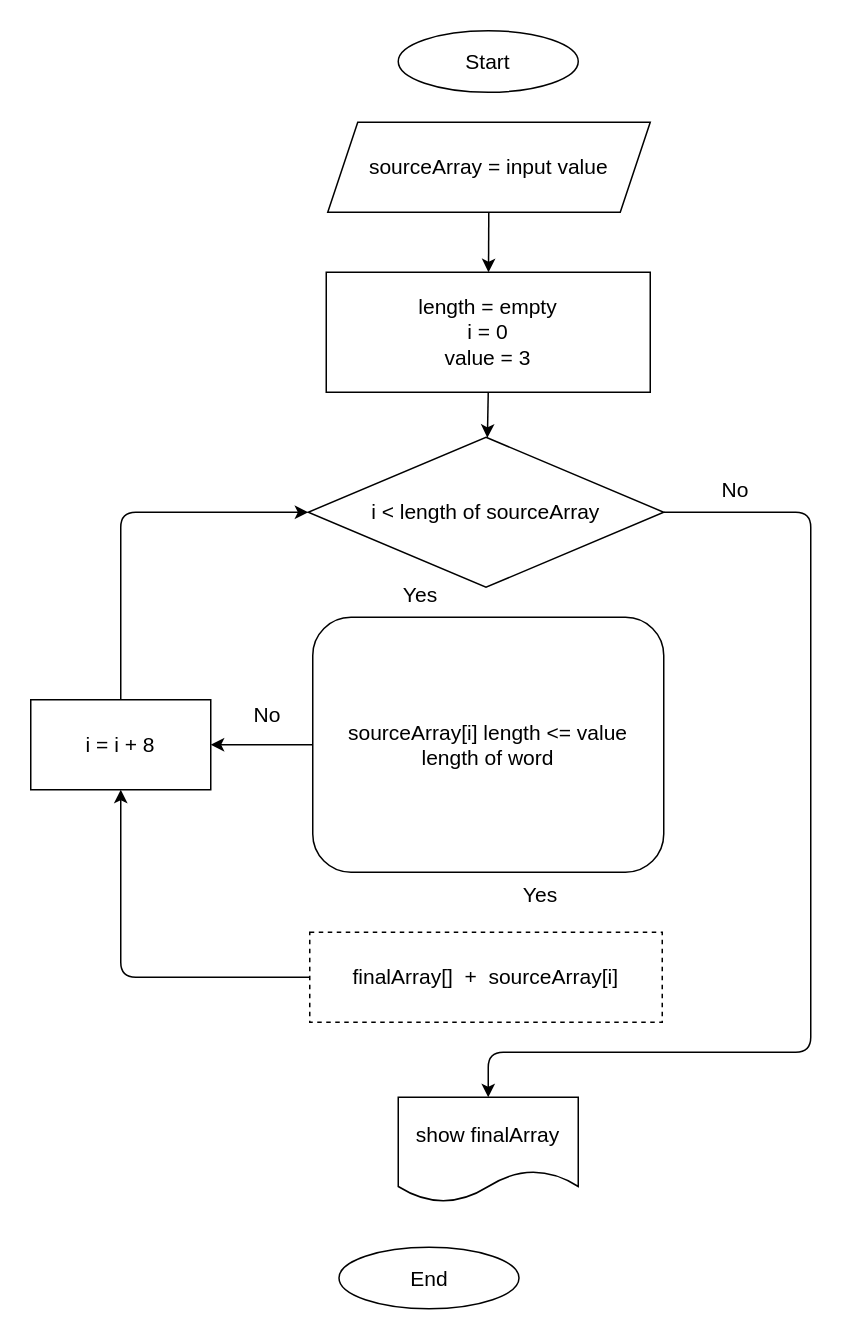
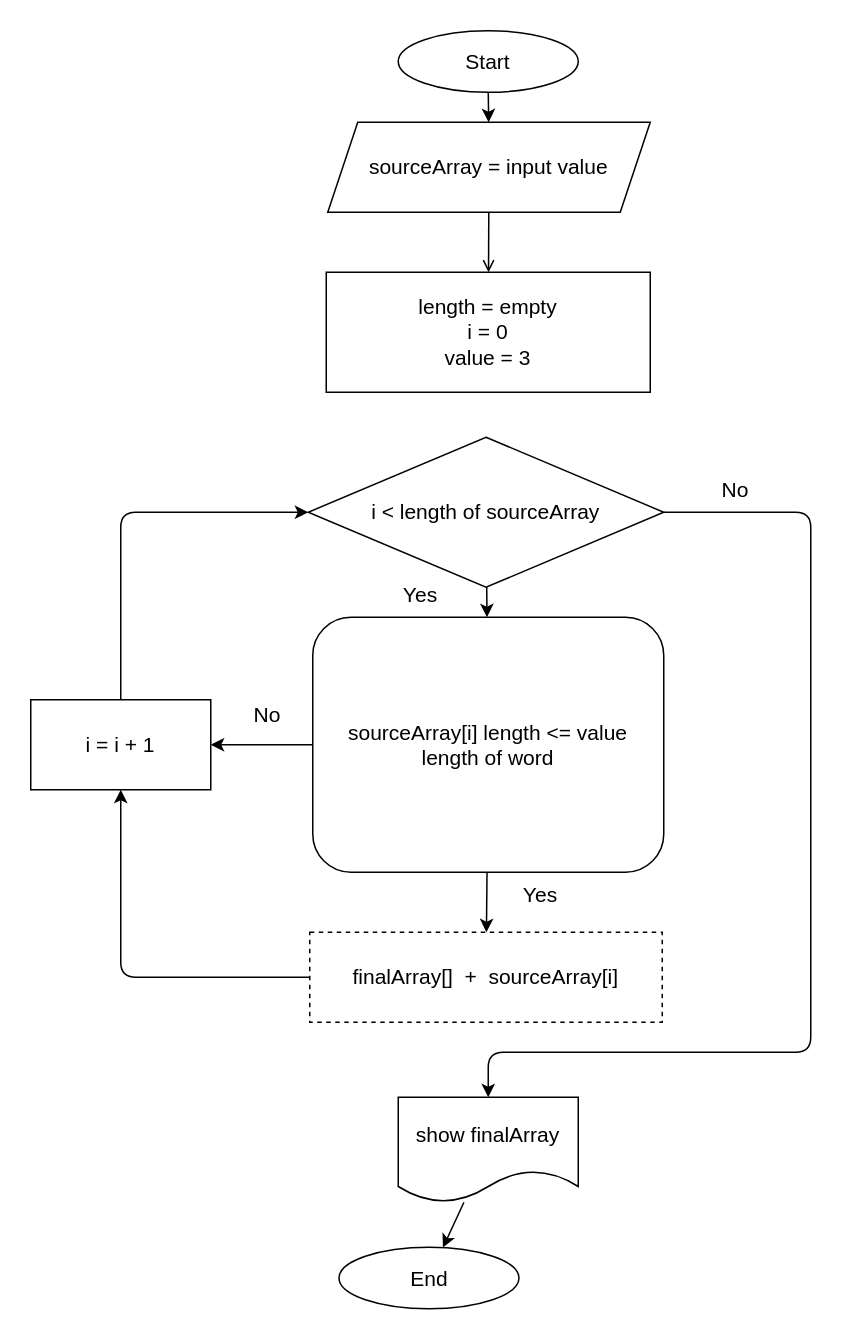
none -> (488, 102)
(489, 260) -> (489, 263)
(488, 410) -> none
none -> (487, 597)
(121, 745) -> (121, 745)
none -> (487, 897)
none -> (455, 1221)
